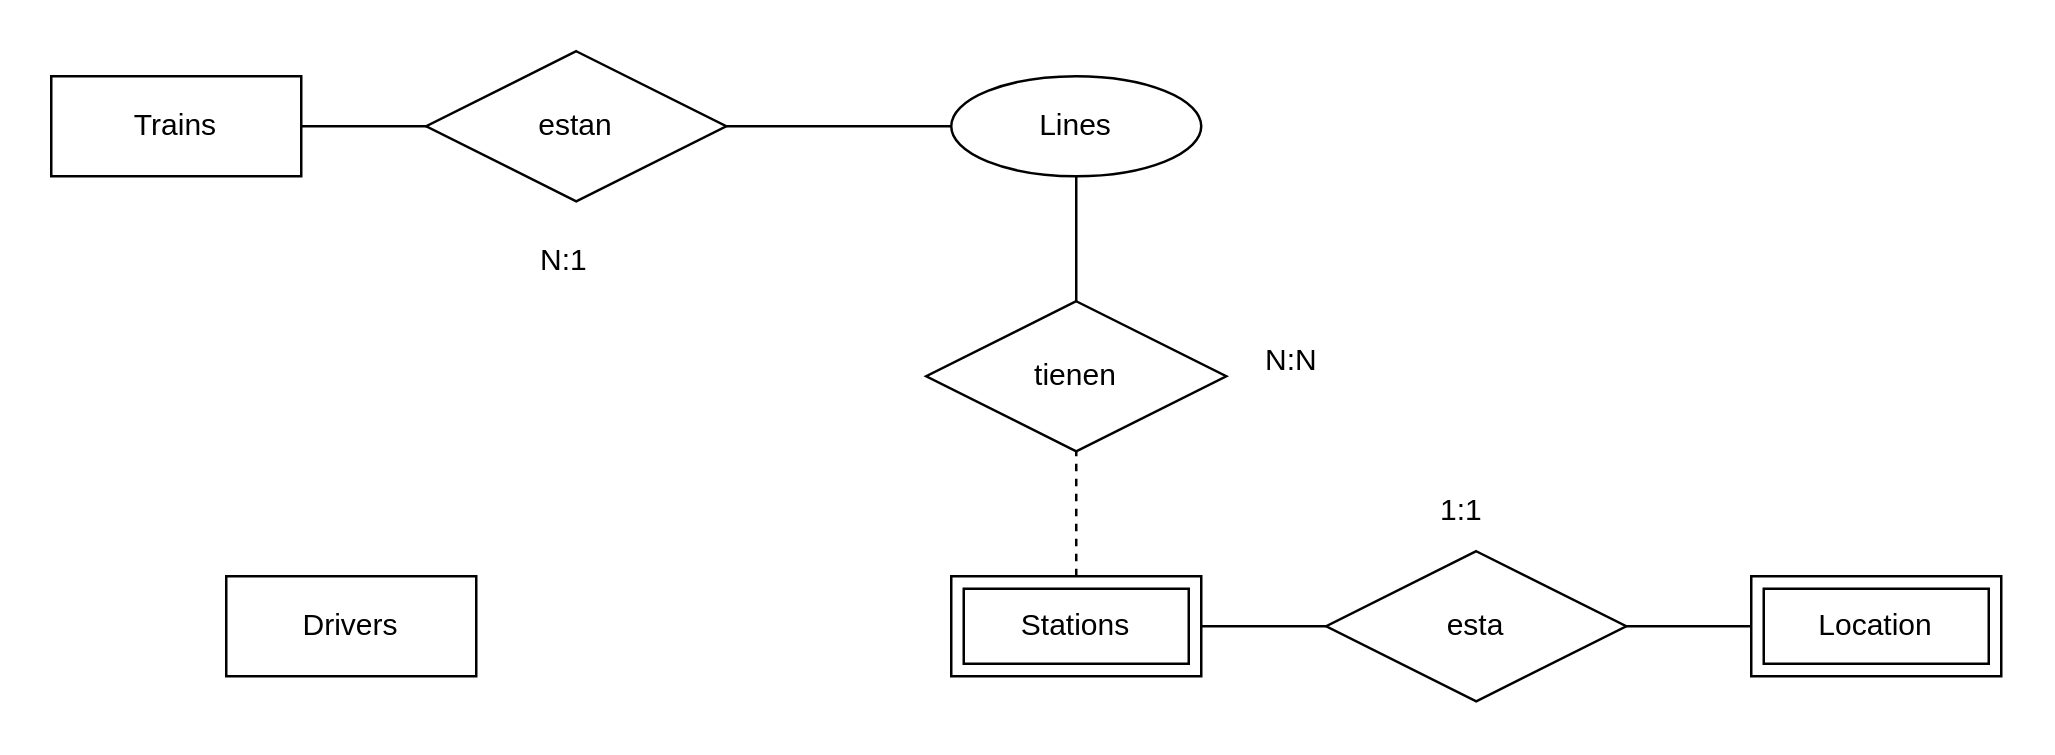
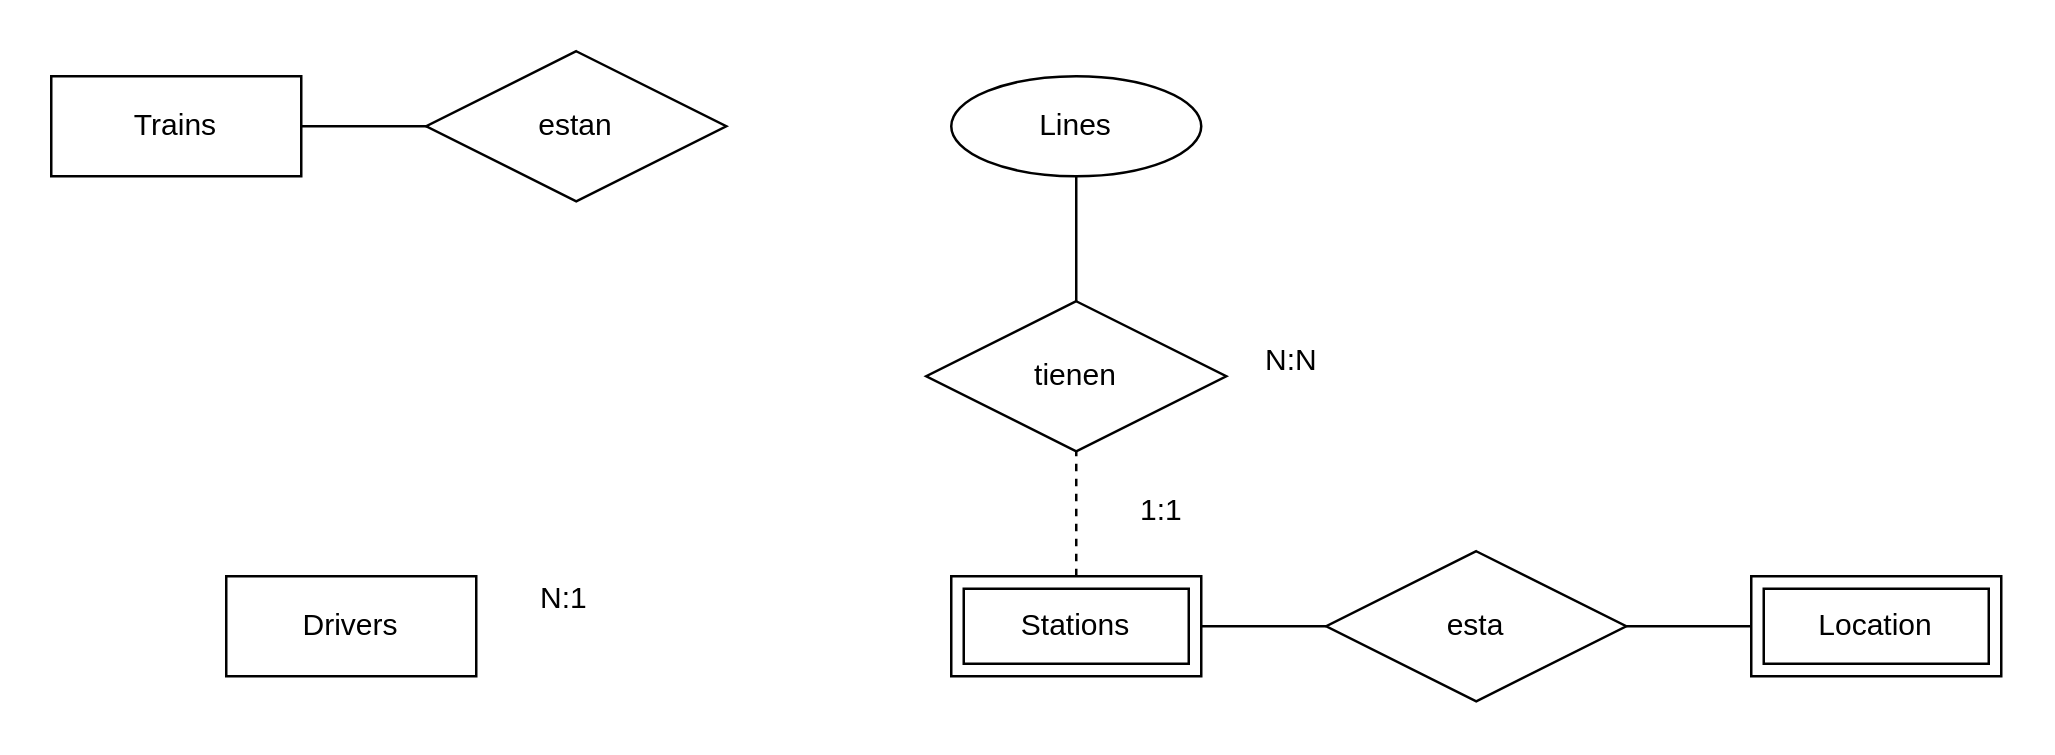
(838, 126) -> none
(576, 264) -> (576, 601)
(1476, 514) -> (1176, 514)
